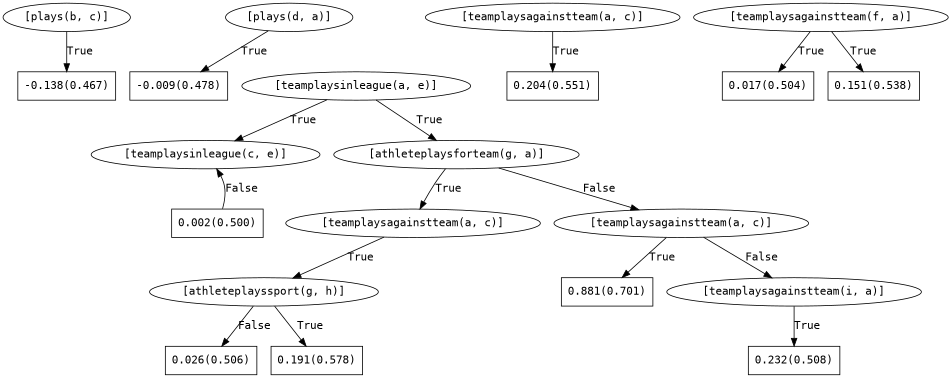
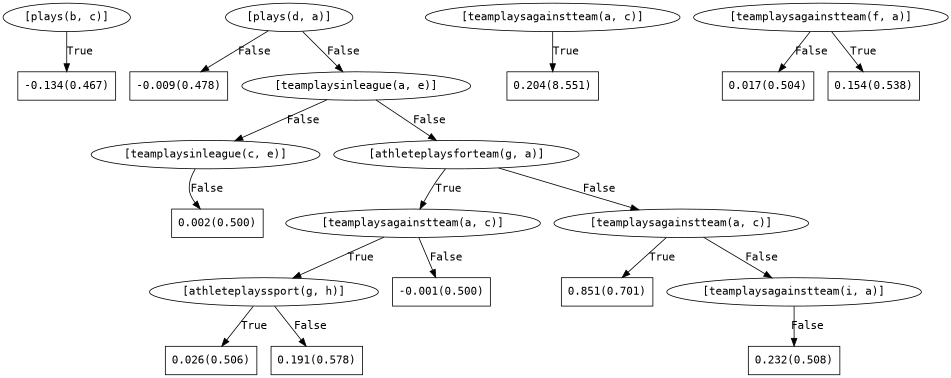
none -> (320, 49)
(254, 52) -> (254, 52)
(811, 52) -> (811, 52)
(67, 86) -> (67, 86)
(553, 86) -> (553, 86)
(874, 86) -> (874, 86)
(303, 120) -> (303, 120)
(430, 120) -> (430, 120)
(225, 192) -> (189, 186)
none -> (441, 292)
(607, 292) -> (607, 292)
(254, 326) -> (254, 326)
(310, 326) -> (310, 326)
(808, 326) -> (808, 326)
